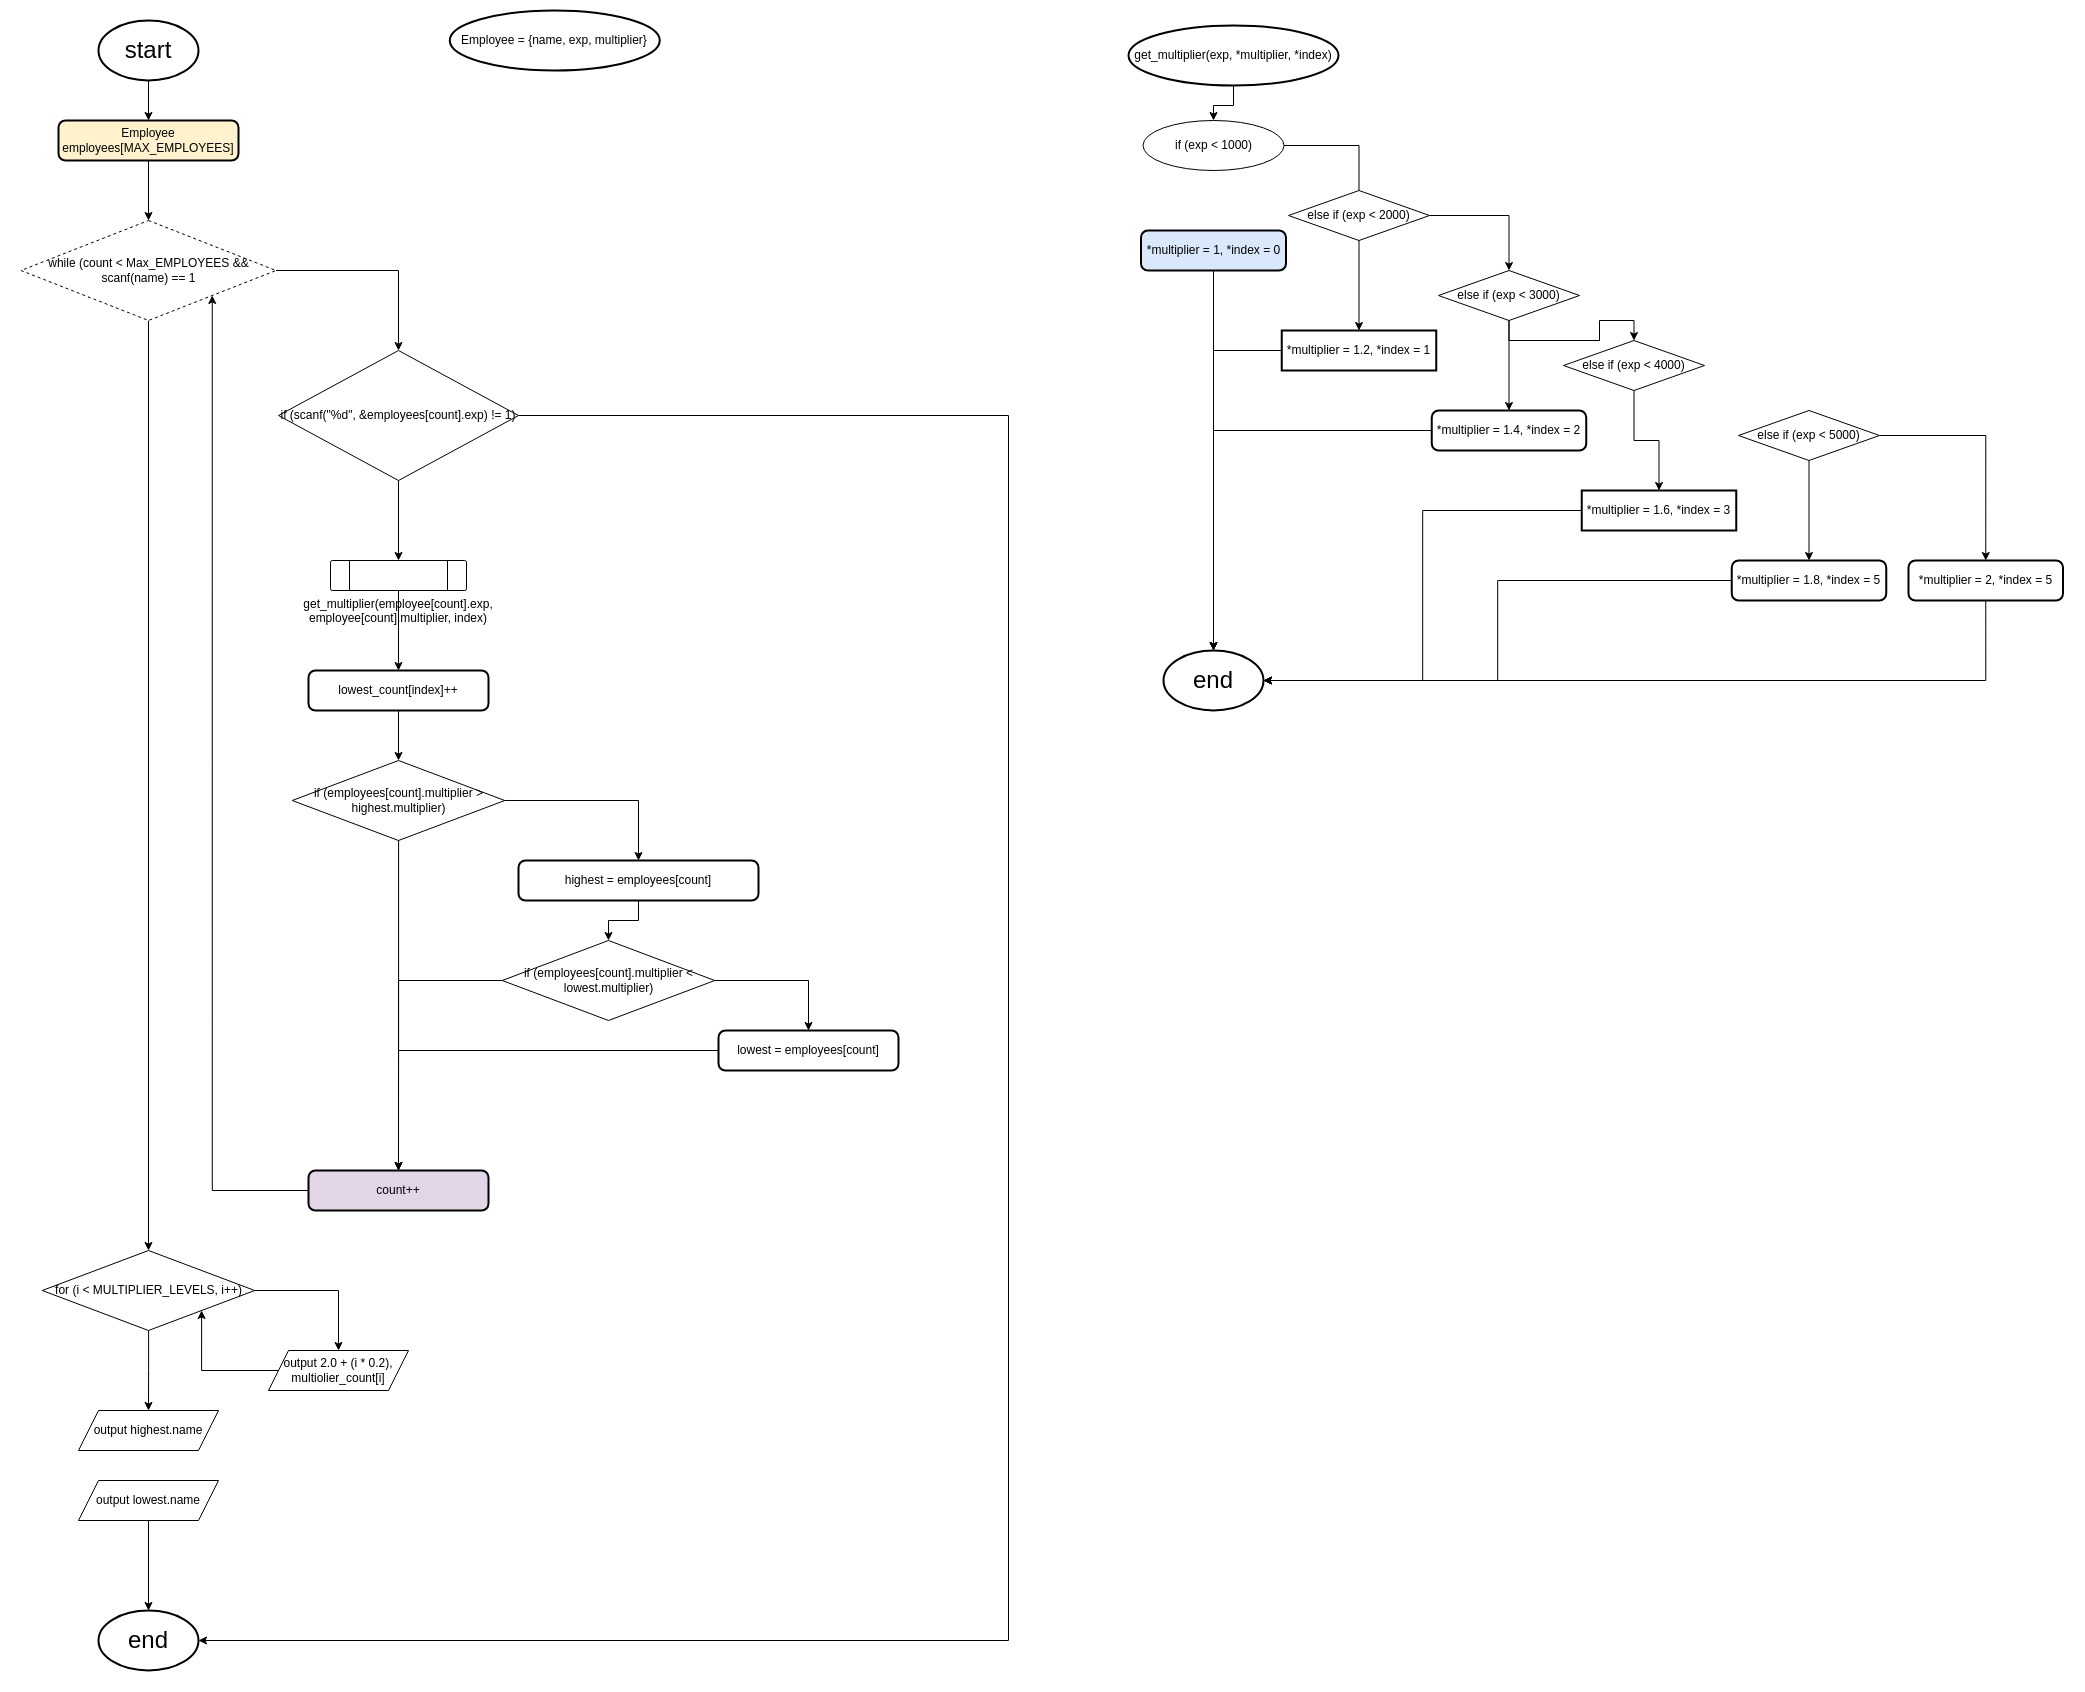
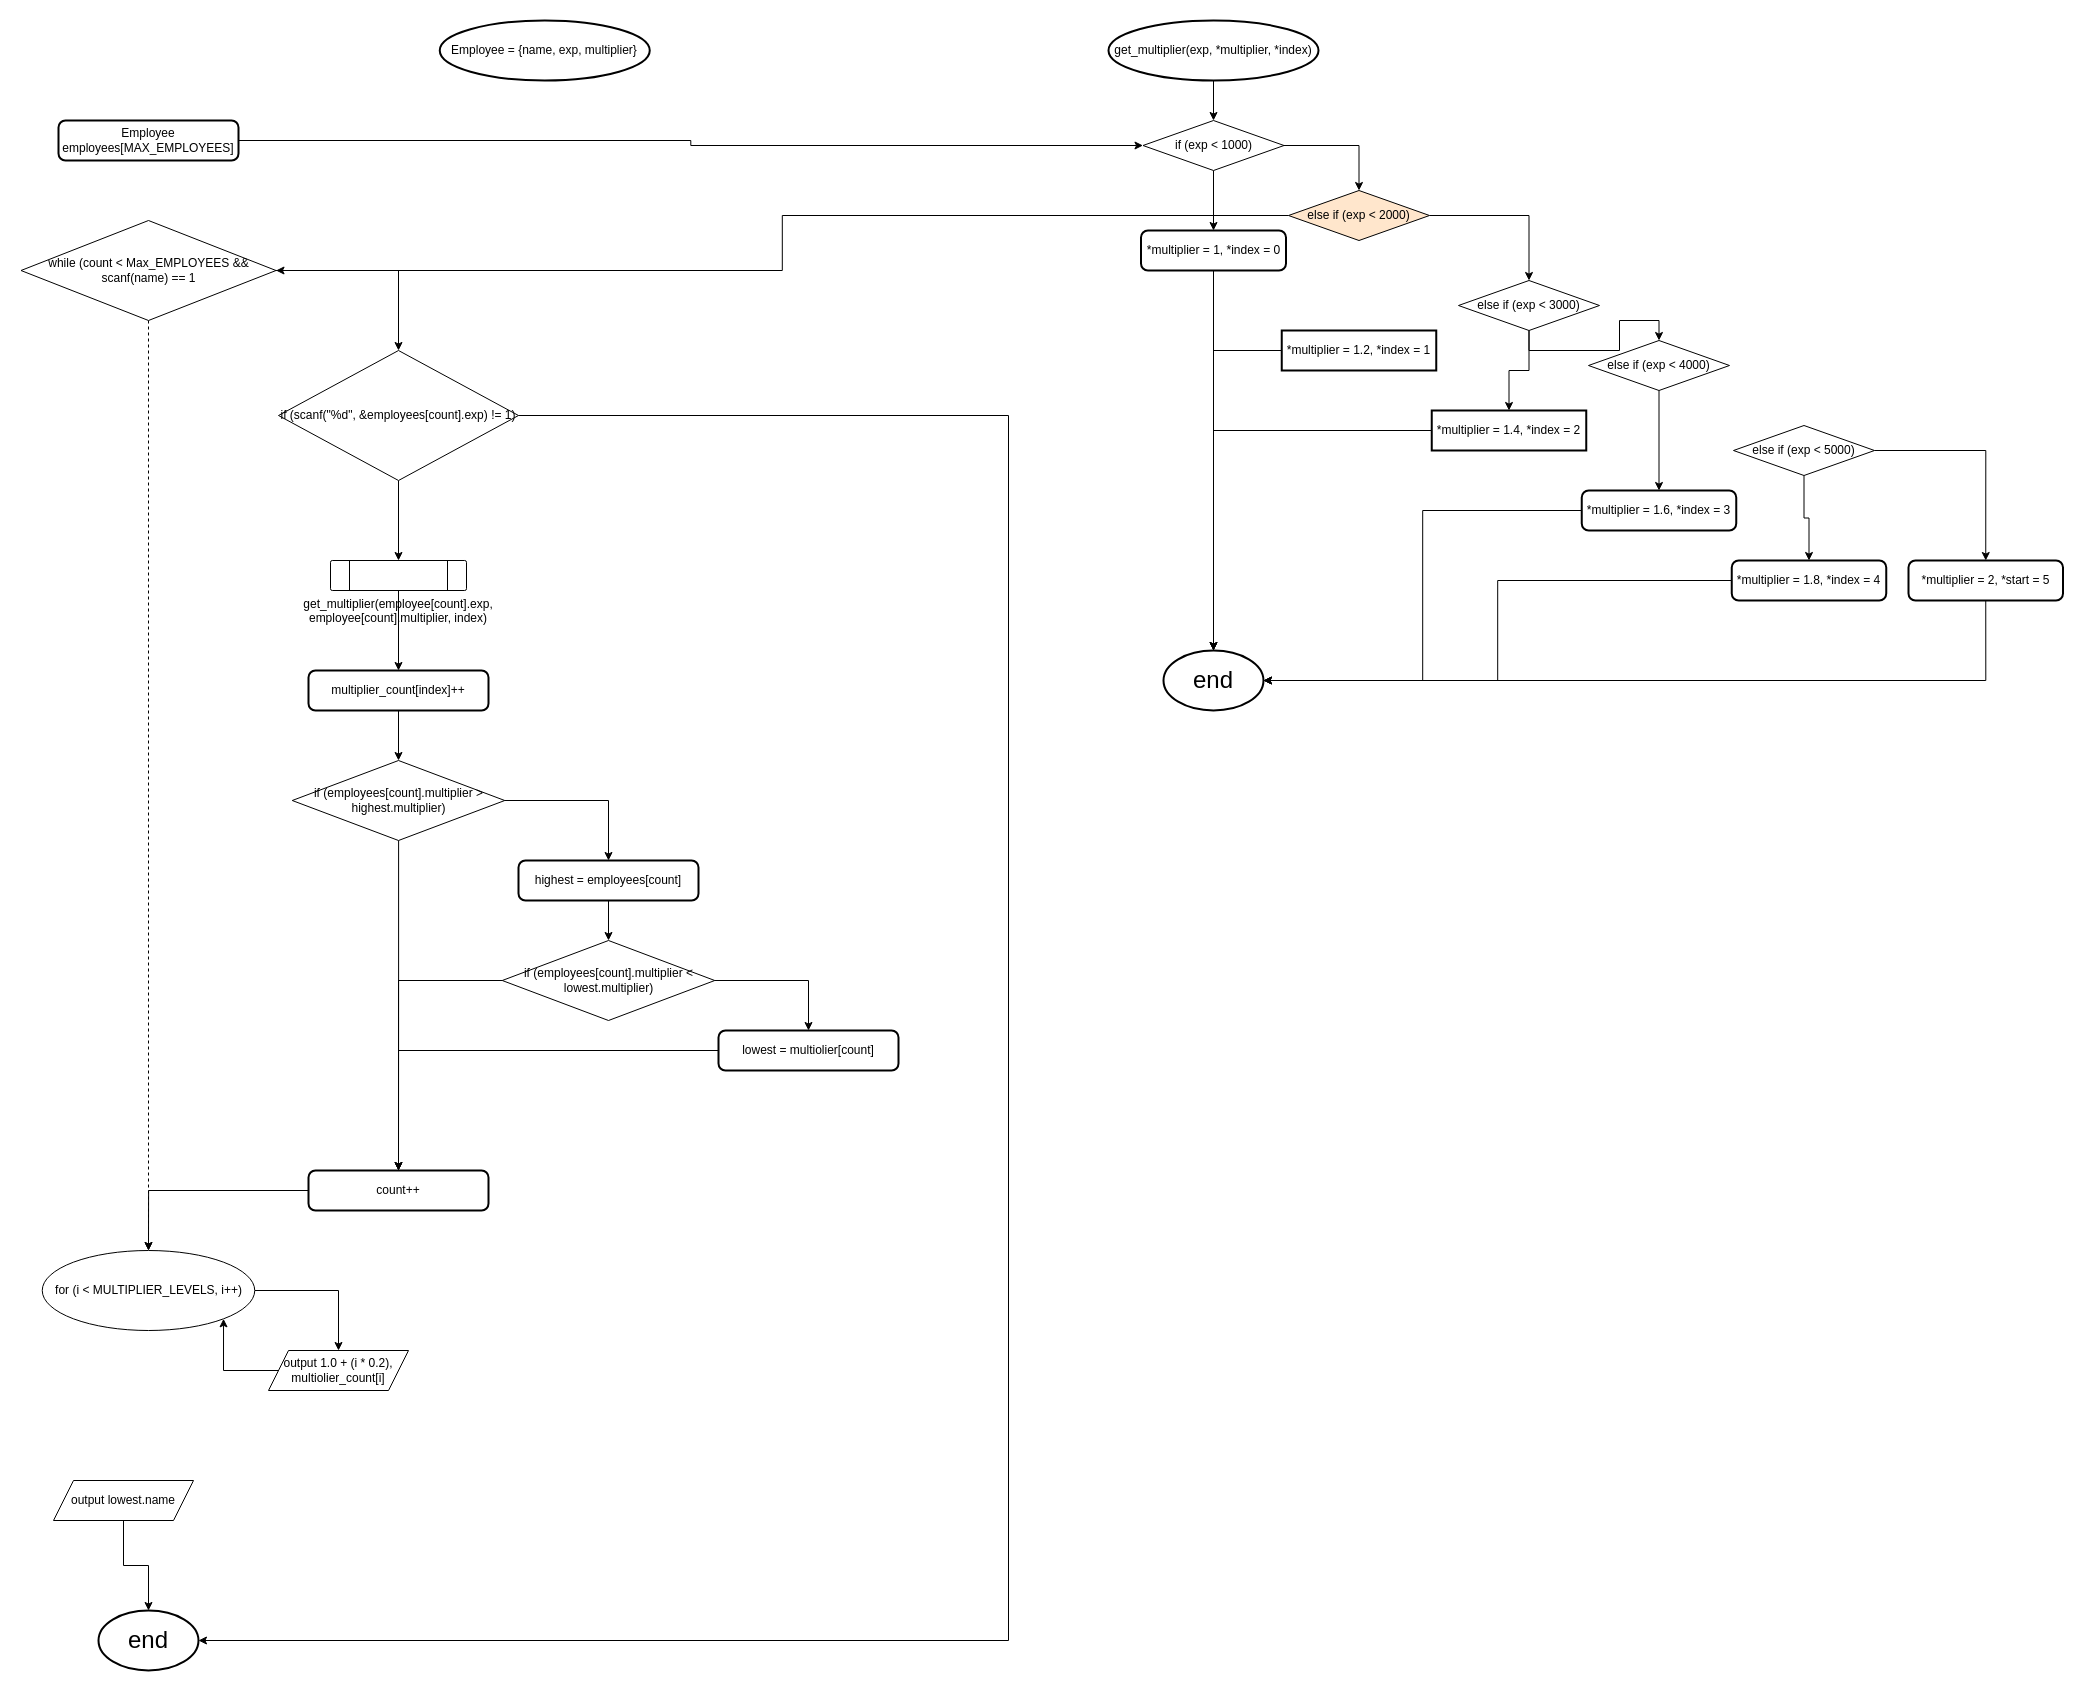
(555, 41) -> (545, 51)
(149, 51) -> none
(1234, 56) -> (1214, 51)
(149, 97) -> none
(149, 141) -> (149, 141)
(1214, 146) -> (1214, 146)
(1359, 184) -> (1359, 182)
(149, 187) -> (690, 141)
none -> (1214, 197)
(1359, 216) -> (1359, 216)
(1214, 251) -> (1214, 251)
(149, 271) -> (149, 271)
(1359, 282) -> (817, 216)
(1509, 296) -> (1529, 306)
(1634, 366) -> (1659, 366)
(1509, 431) -> (1509, 431)
(1809, 436) -> (1804, 451)
(1659, 511) -> (1659, 511)
(1809, 581) -> (1809, 581)
(1986, 581) -> (1986, 581)
(399, 691) -> (399, 691)
(212, 747) -> (182, 1191)
(149, 754) -> (149, 754)
(639, 881) -> (609, 881)
(809, 1051) -> (809, 1051)
(399, 1191) -> (399, 1191)
(149, 1291) -> (149, 1291)
(149, 1366) -> none
(339, 1371) -> (339, 1371)
(149, 1431) -> none
(149, 1501) -> (124, 1501)
